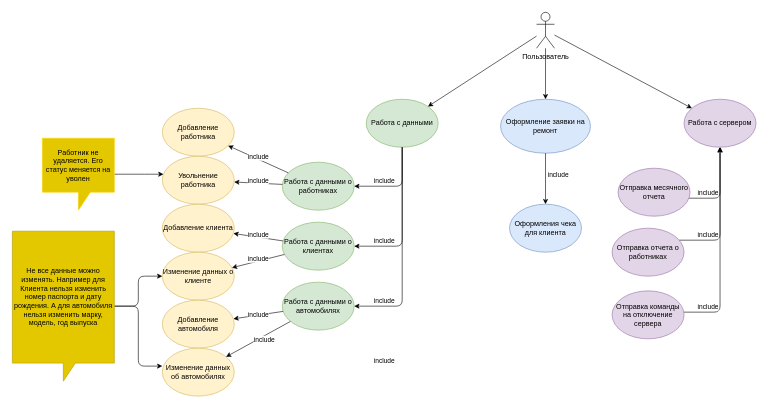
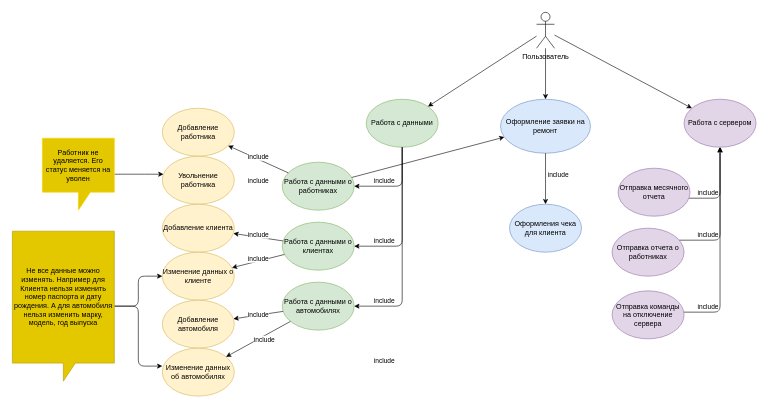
(243, 183) -> (426, 158)
